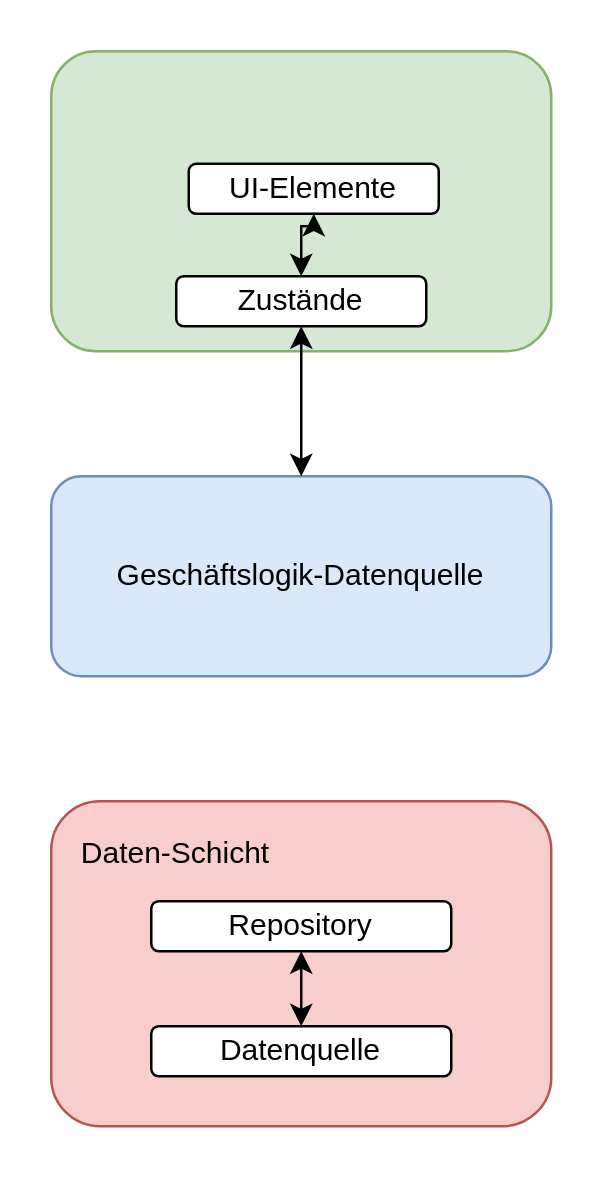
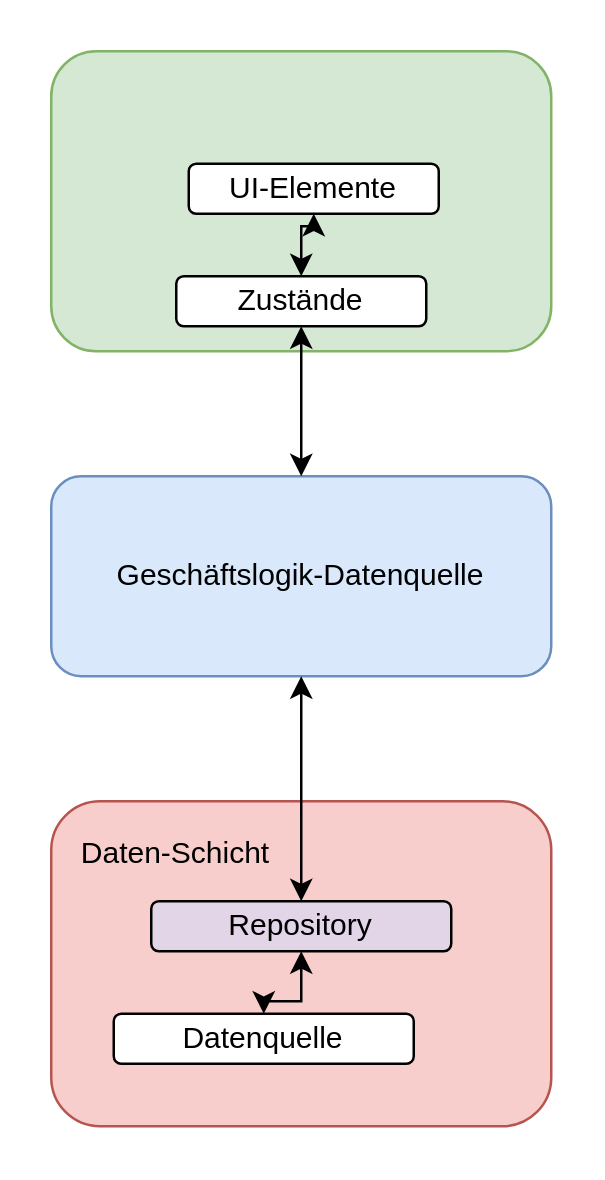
none -> (301, 789)
(301, 926) -> (301, 926)
(301, 1051) -> (264, 1039)
